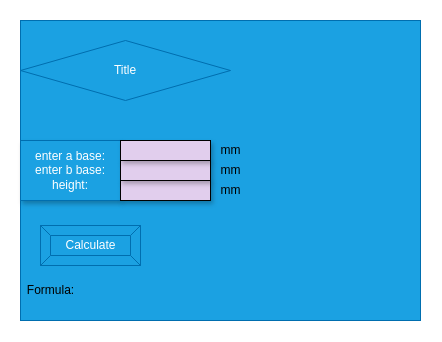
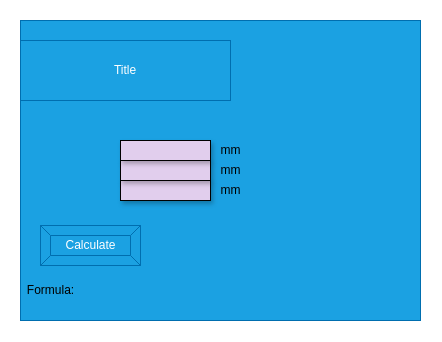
(126, 71) -> (126, 71)
(71, 171) -> none
